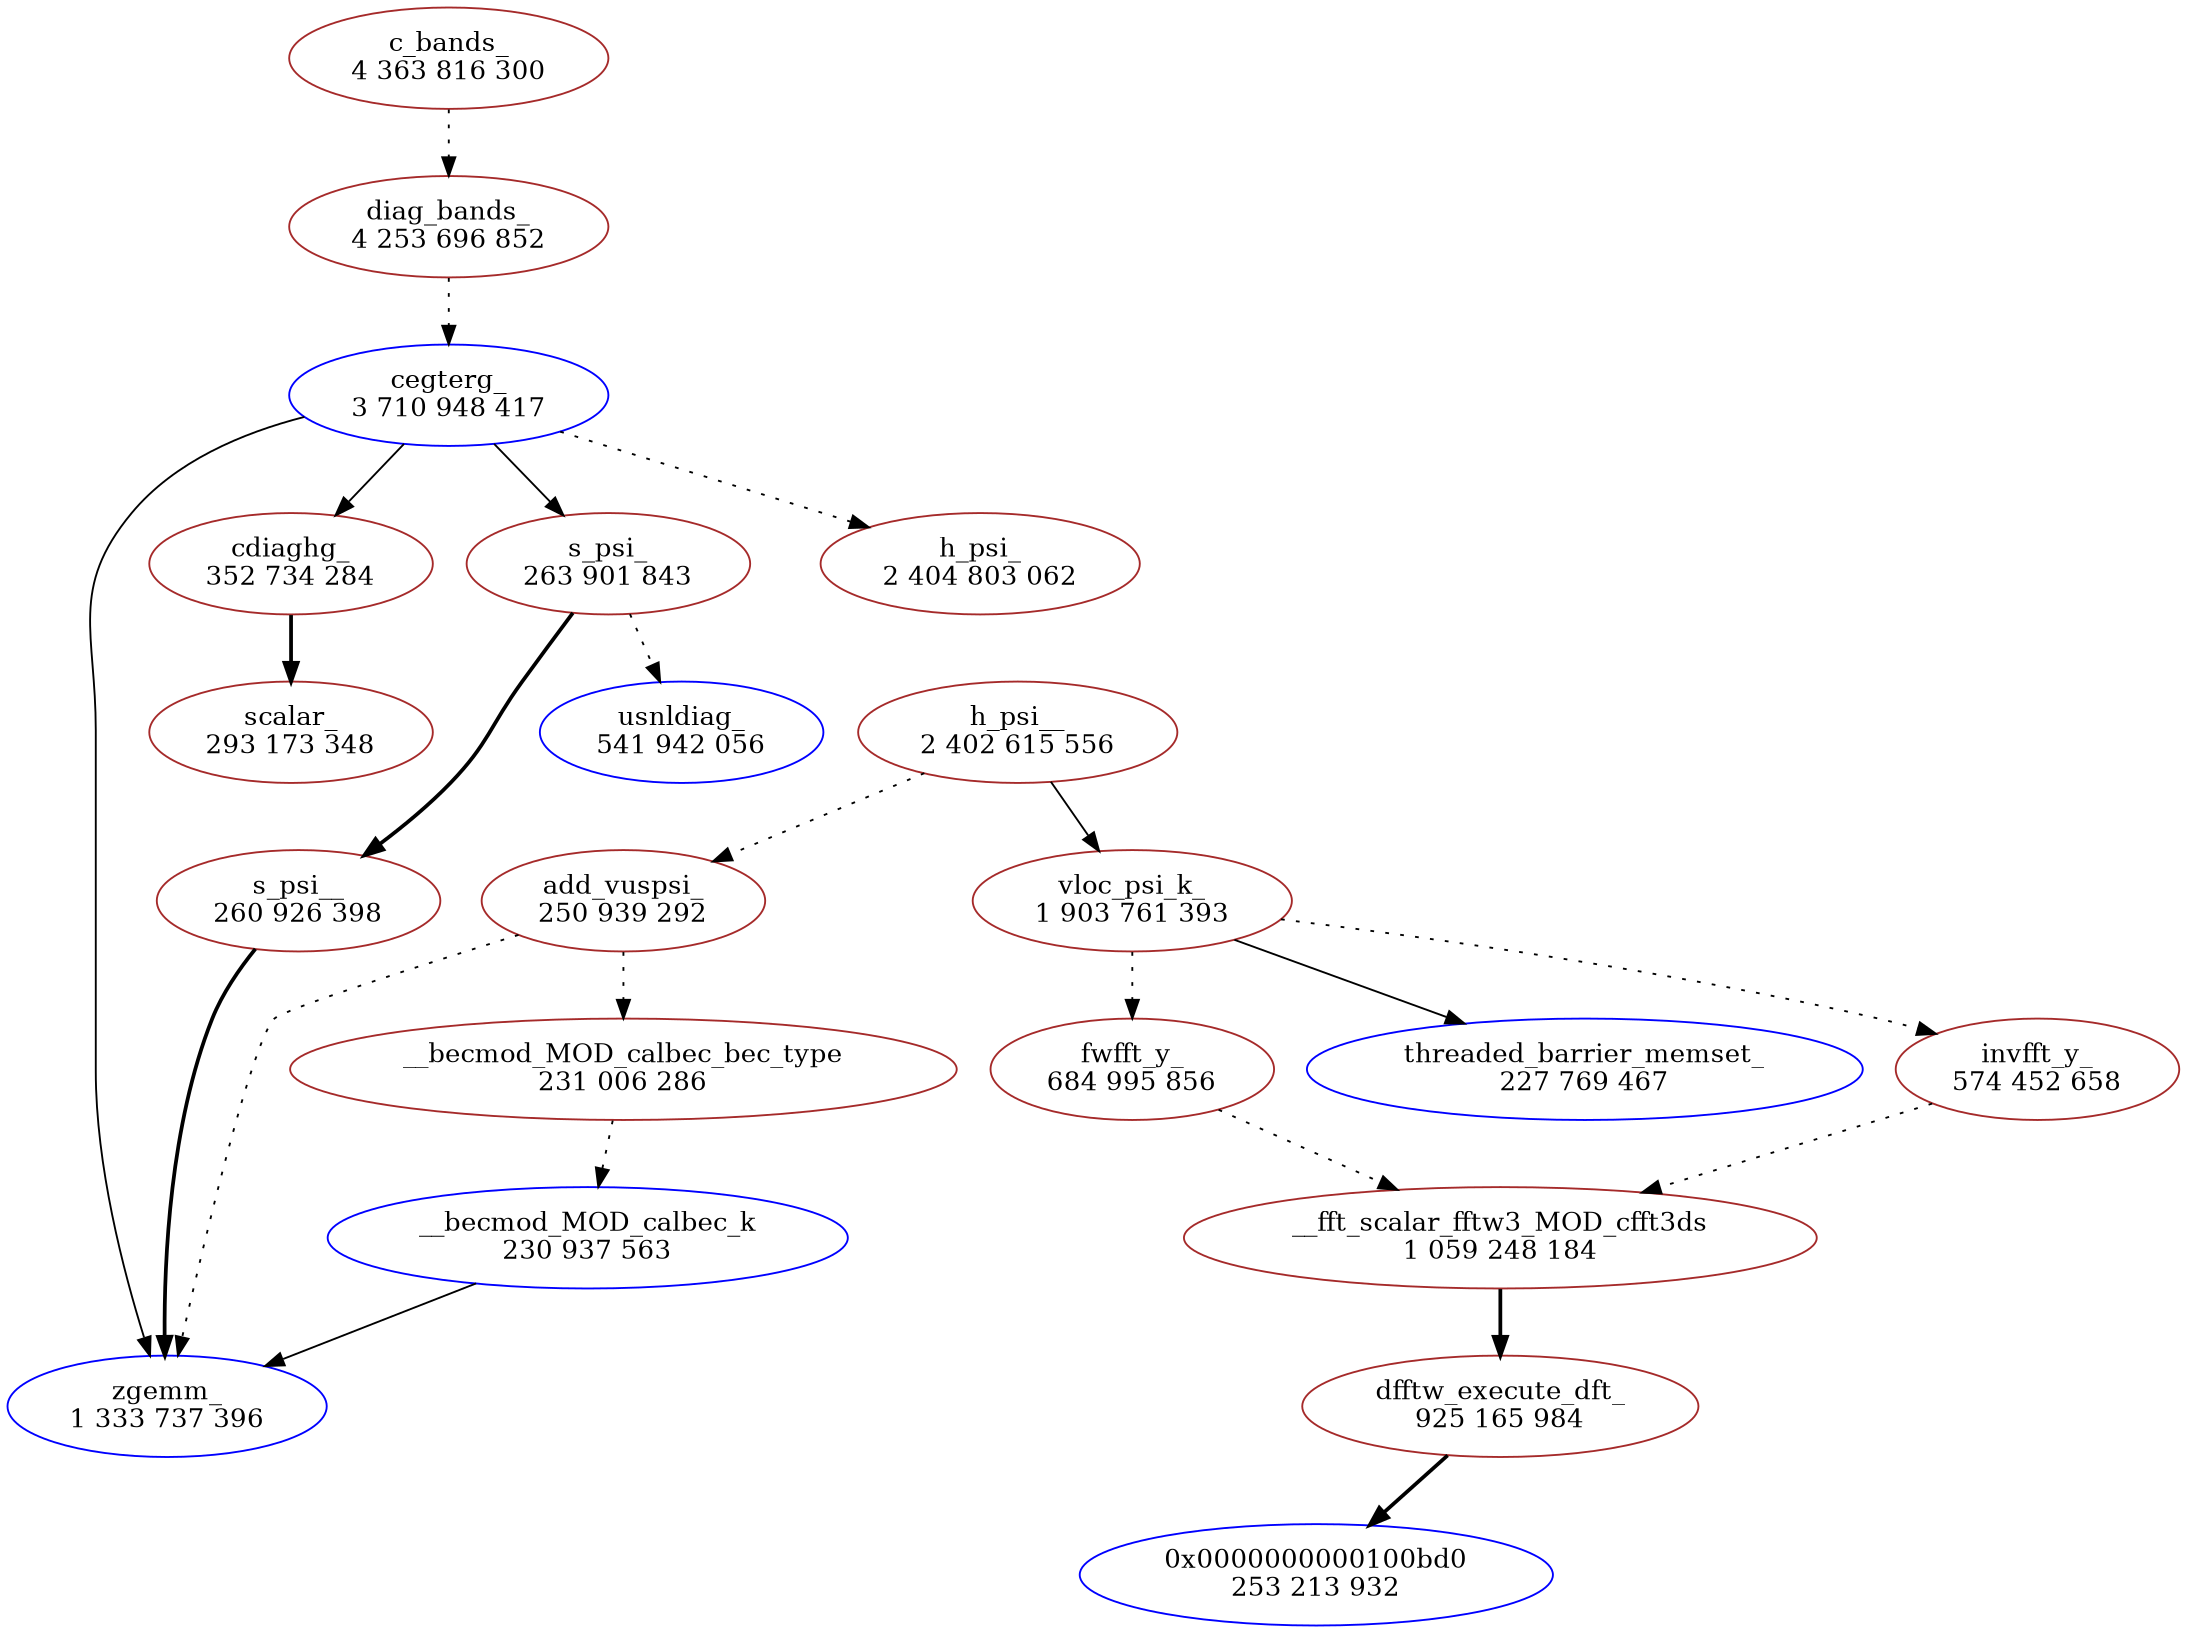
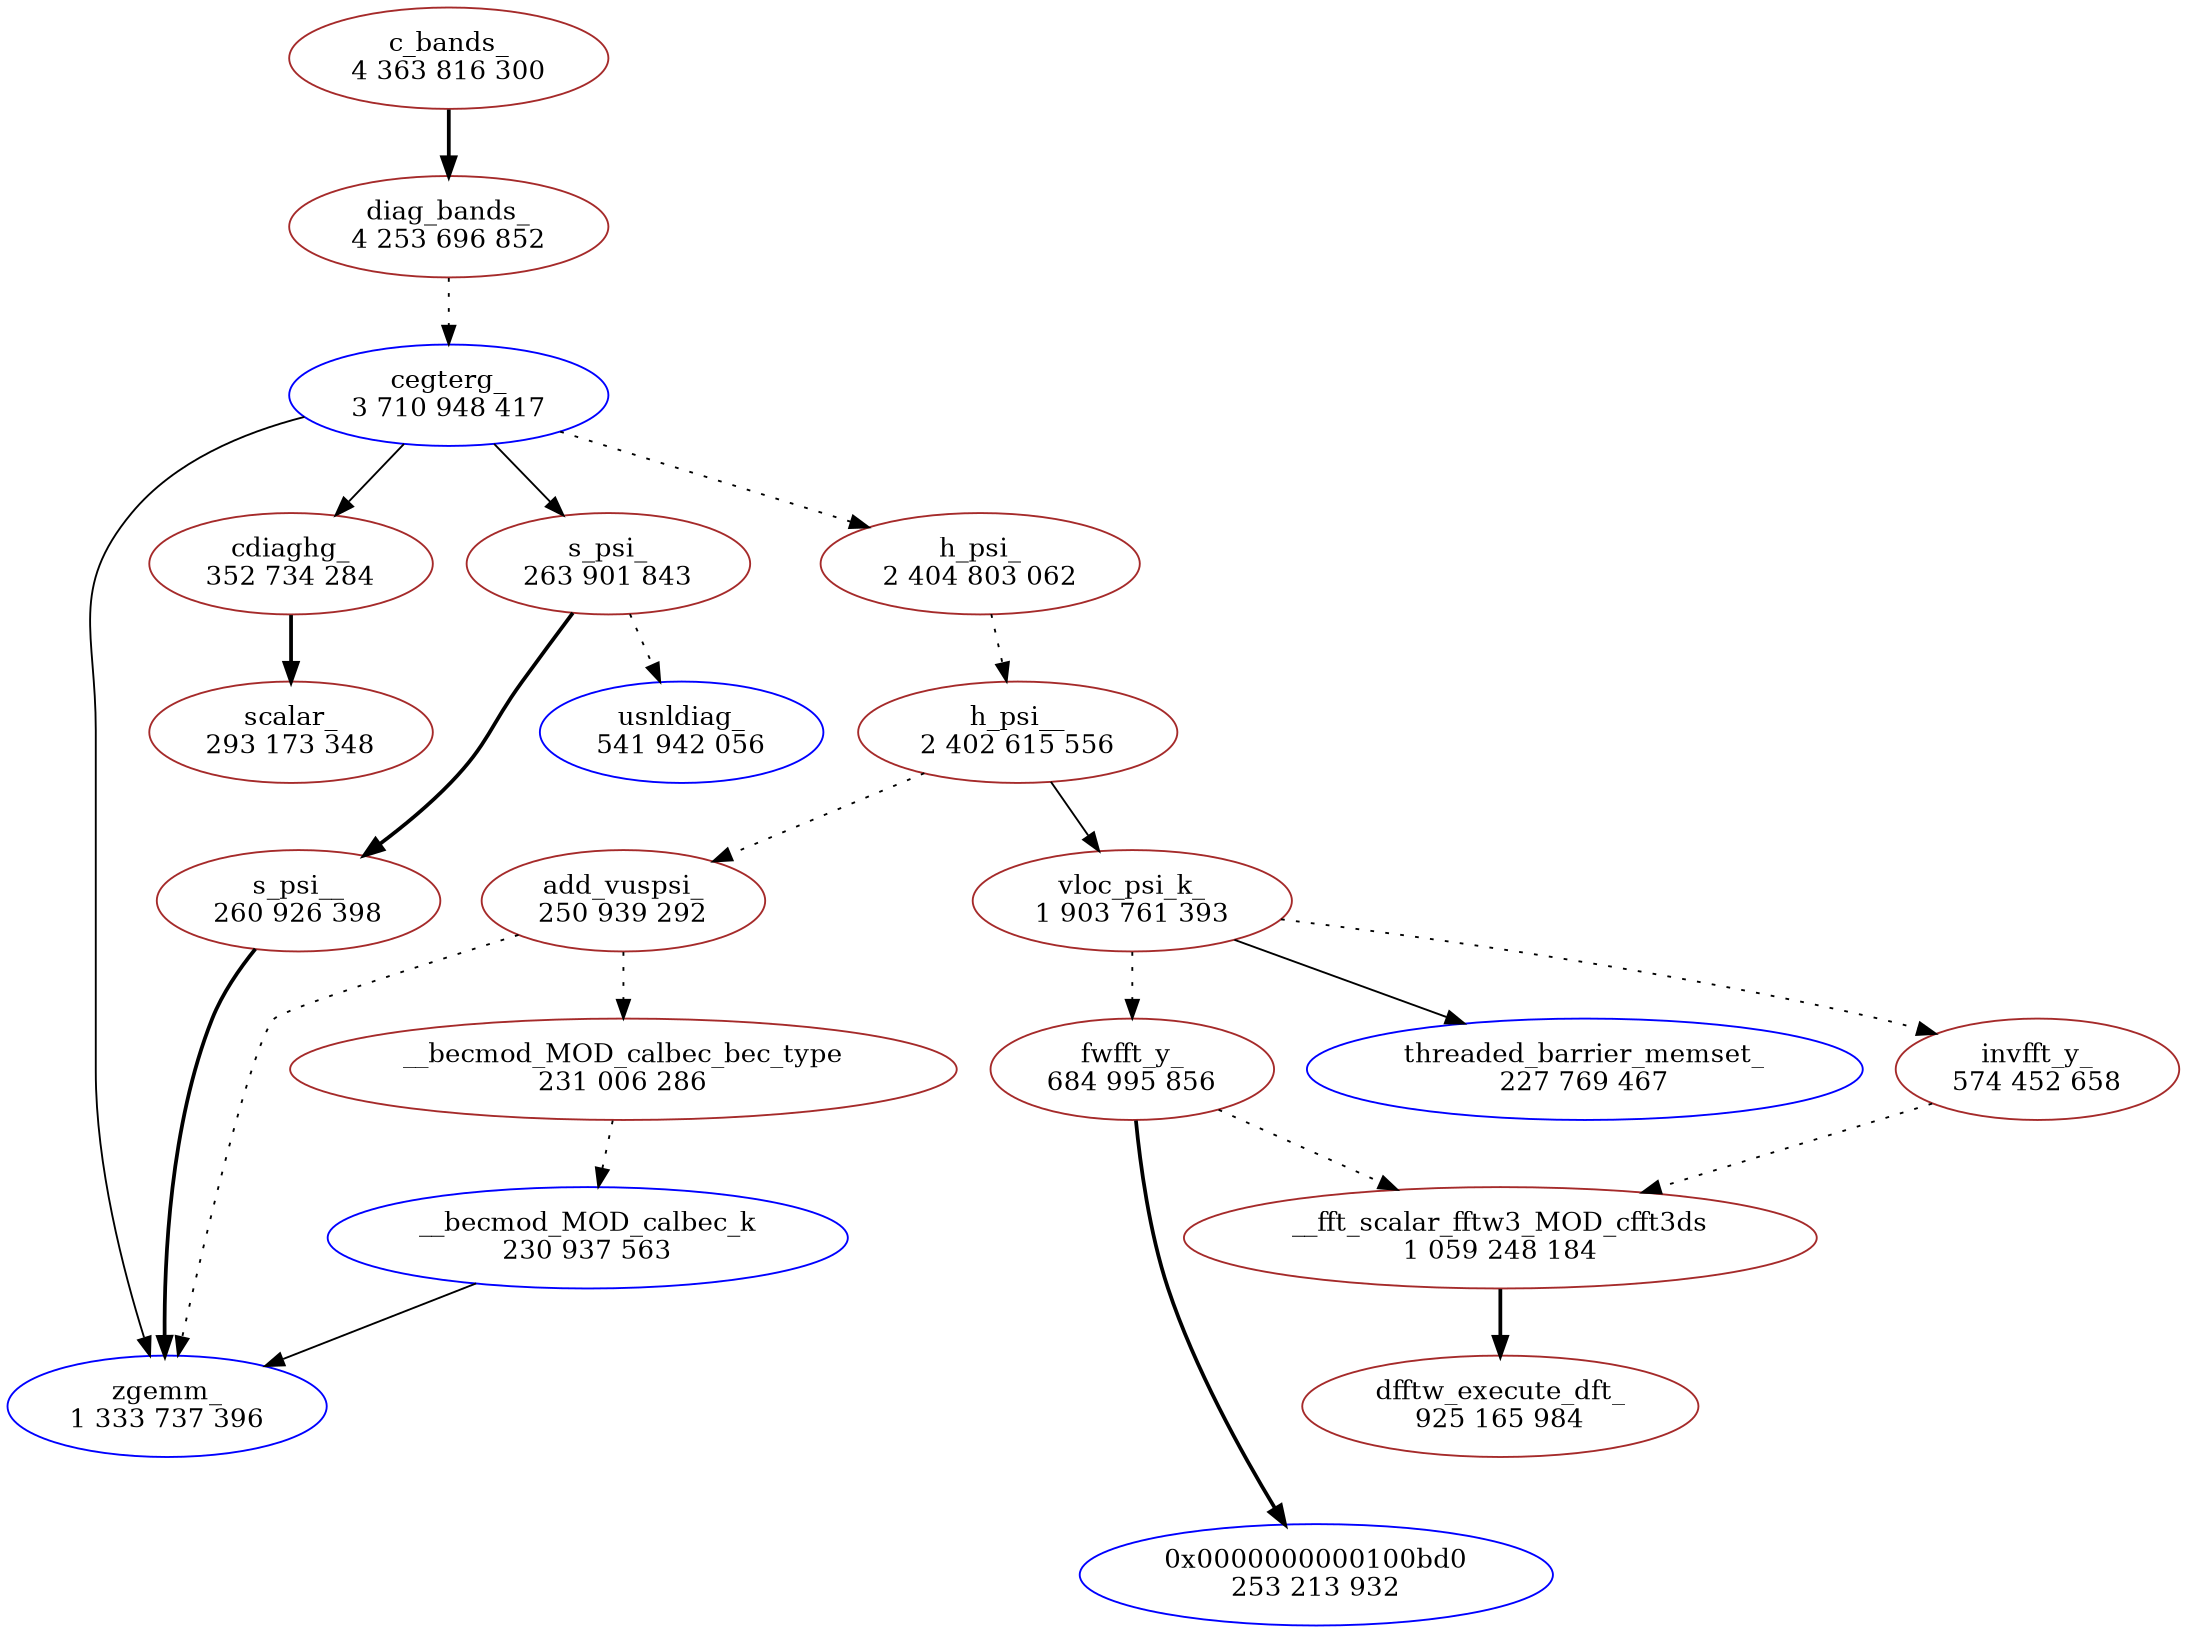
(449, 133) -> (449, 133)
none -> (997, 639)
(1416, 1484) -> (1181, 1323)
